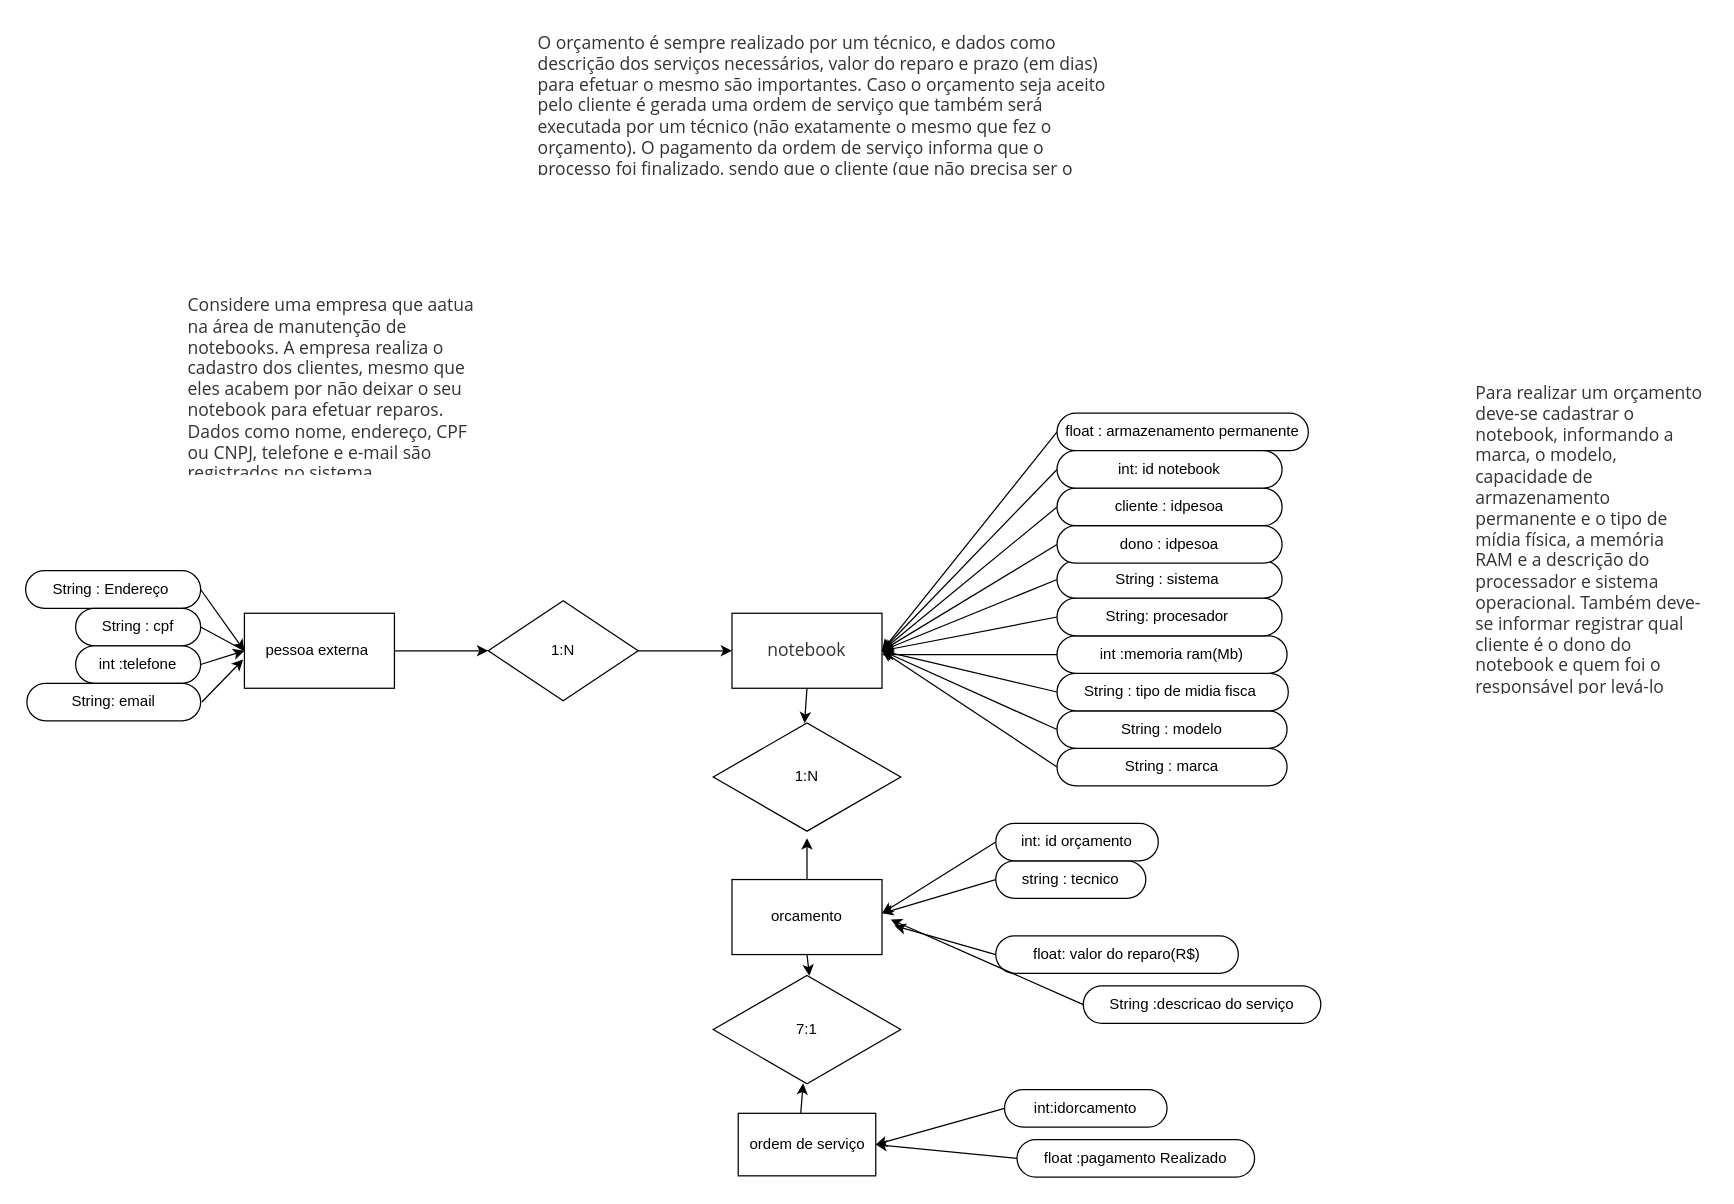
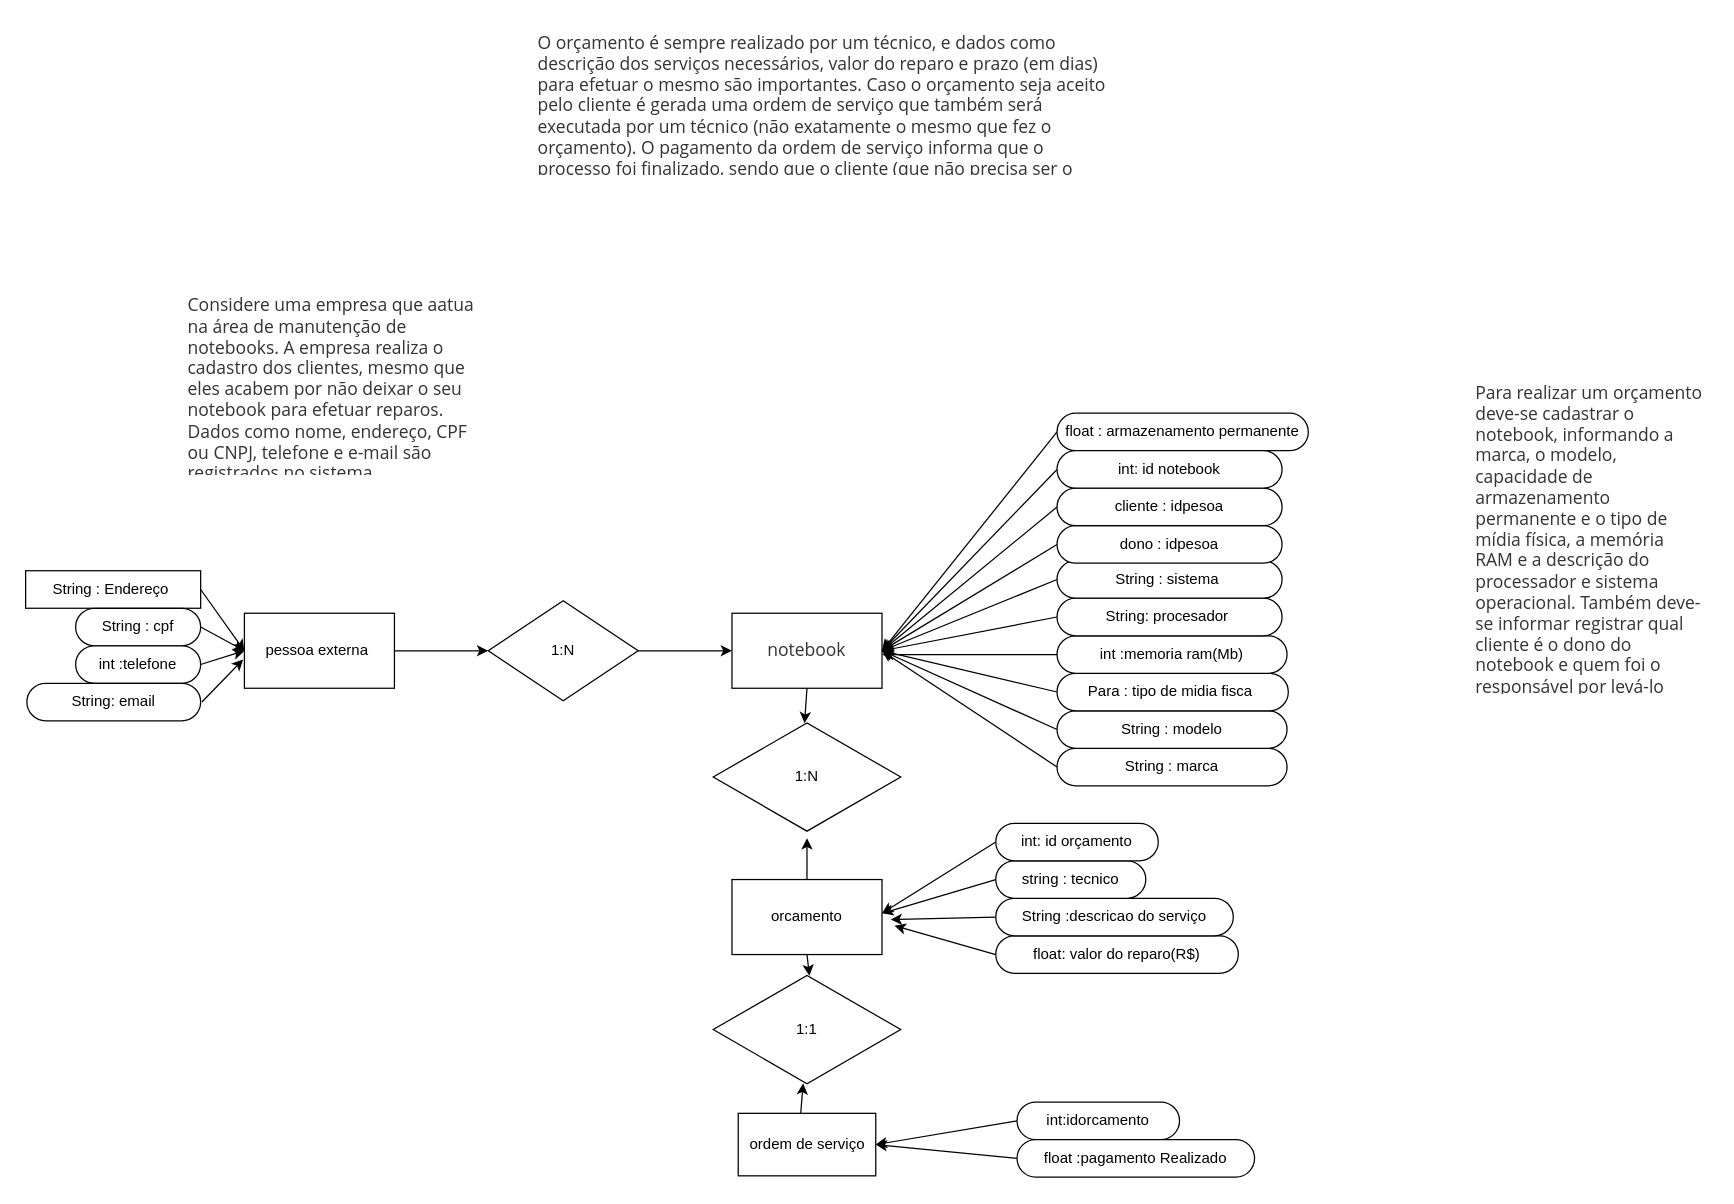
(113, 589) -> (113, 589)
(237, 647) -> (236, 646)
(1173, 692) -> (1173, 692)
(1202, 1004) -> (1114, 917)
(807, 1029) -> (807, 1029)
(1086, 1108) -> (1098, 1121)
